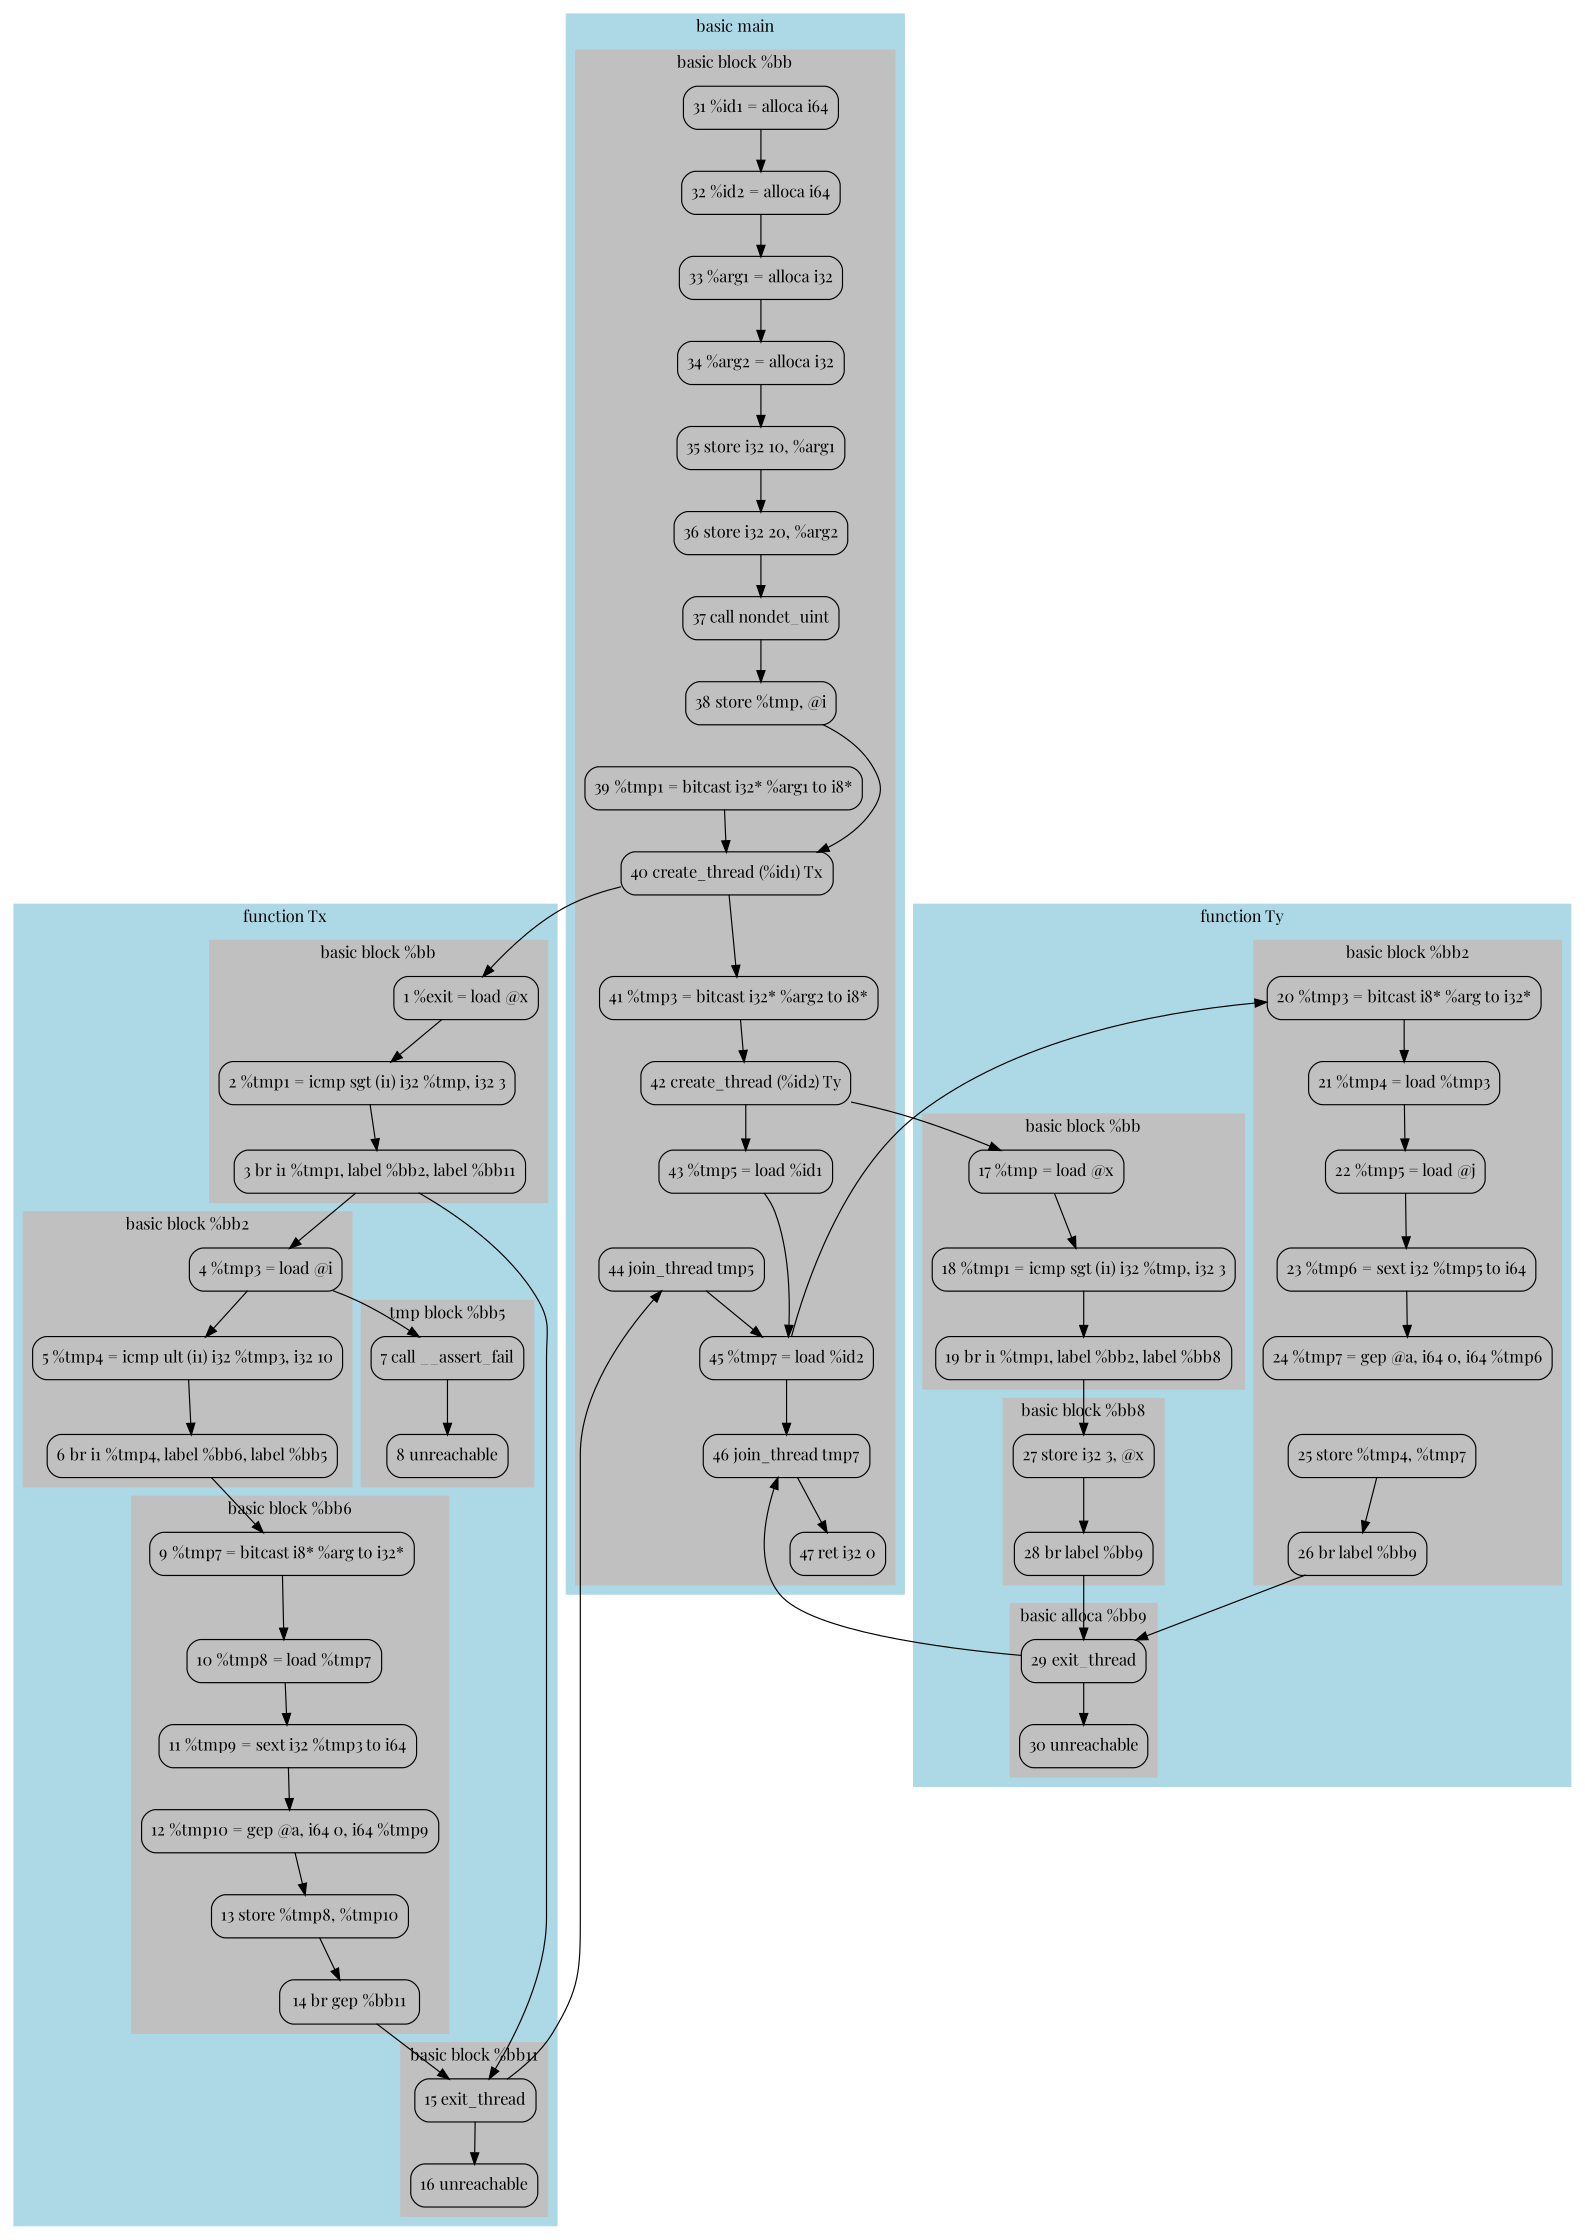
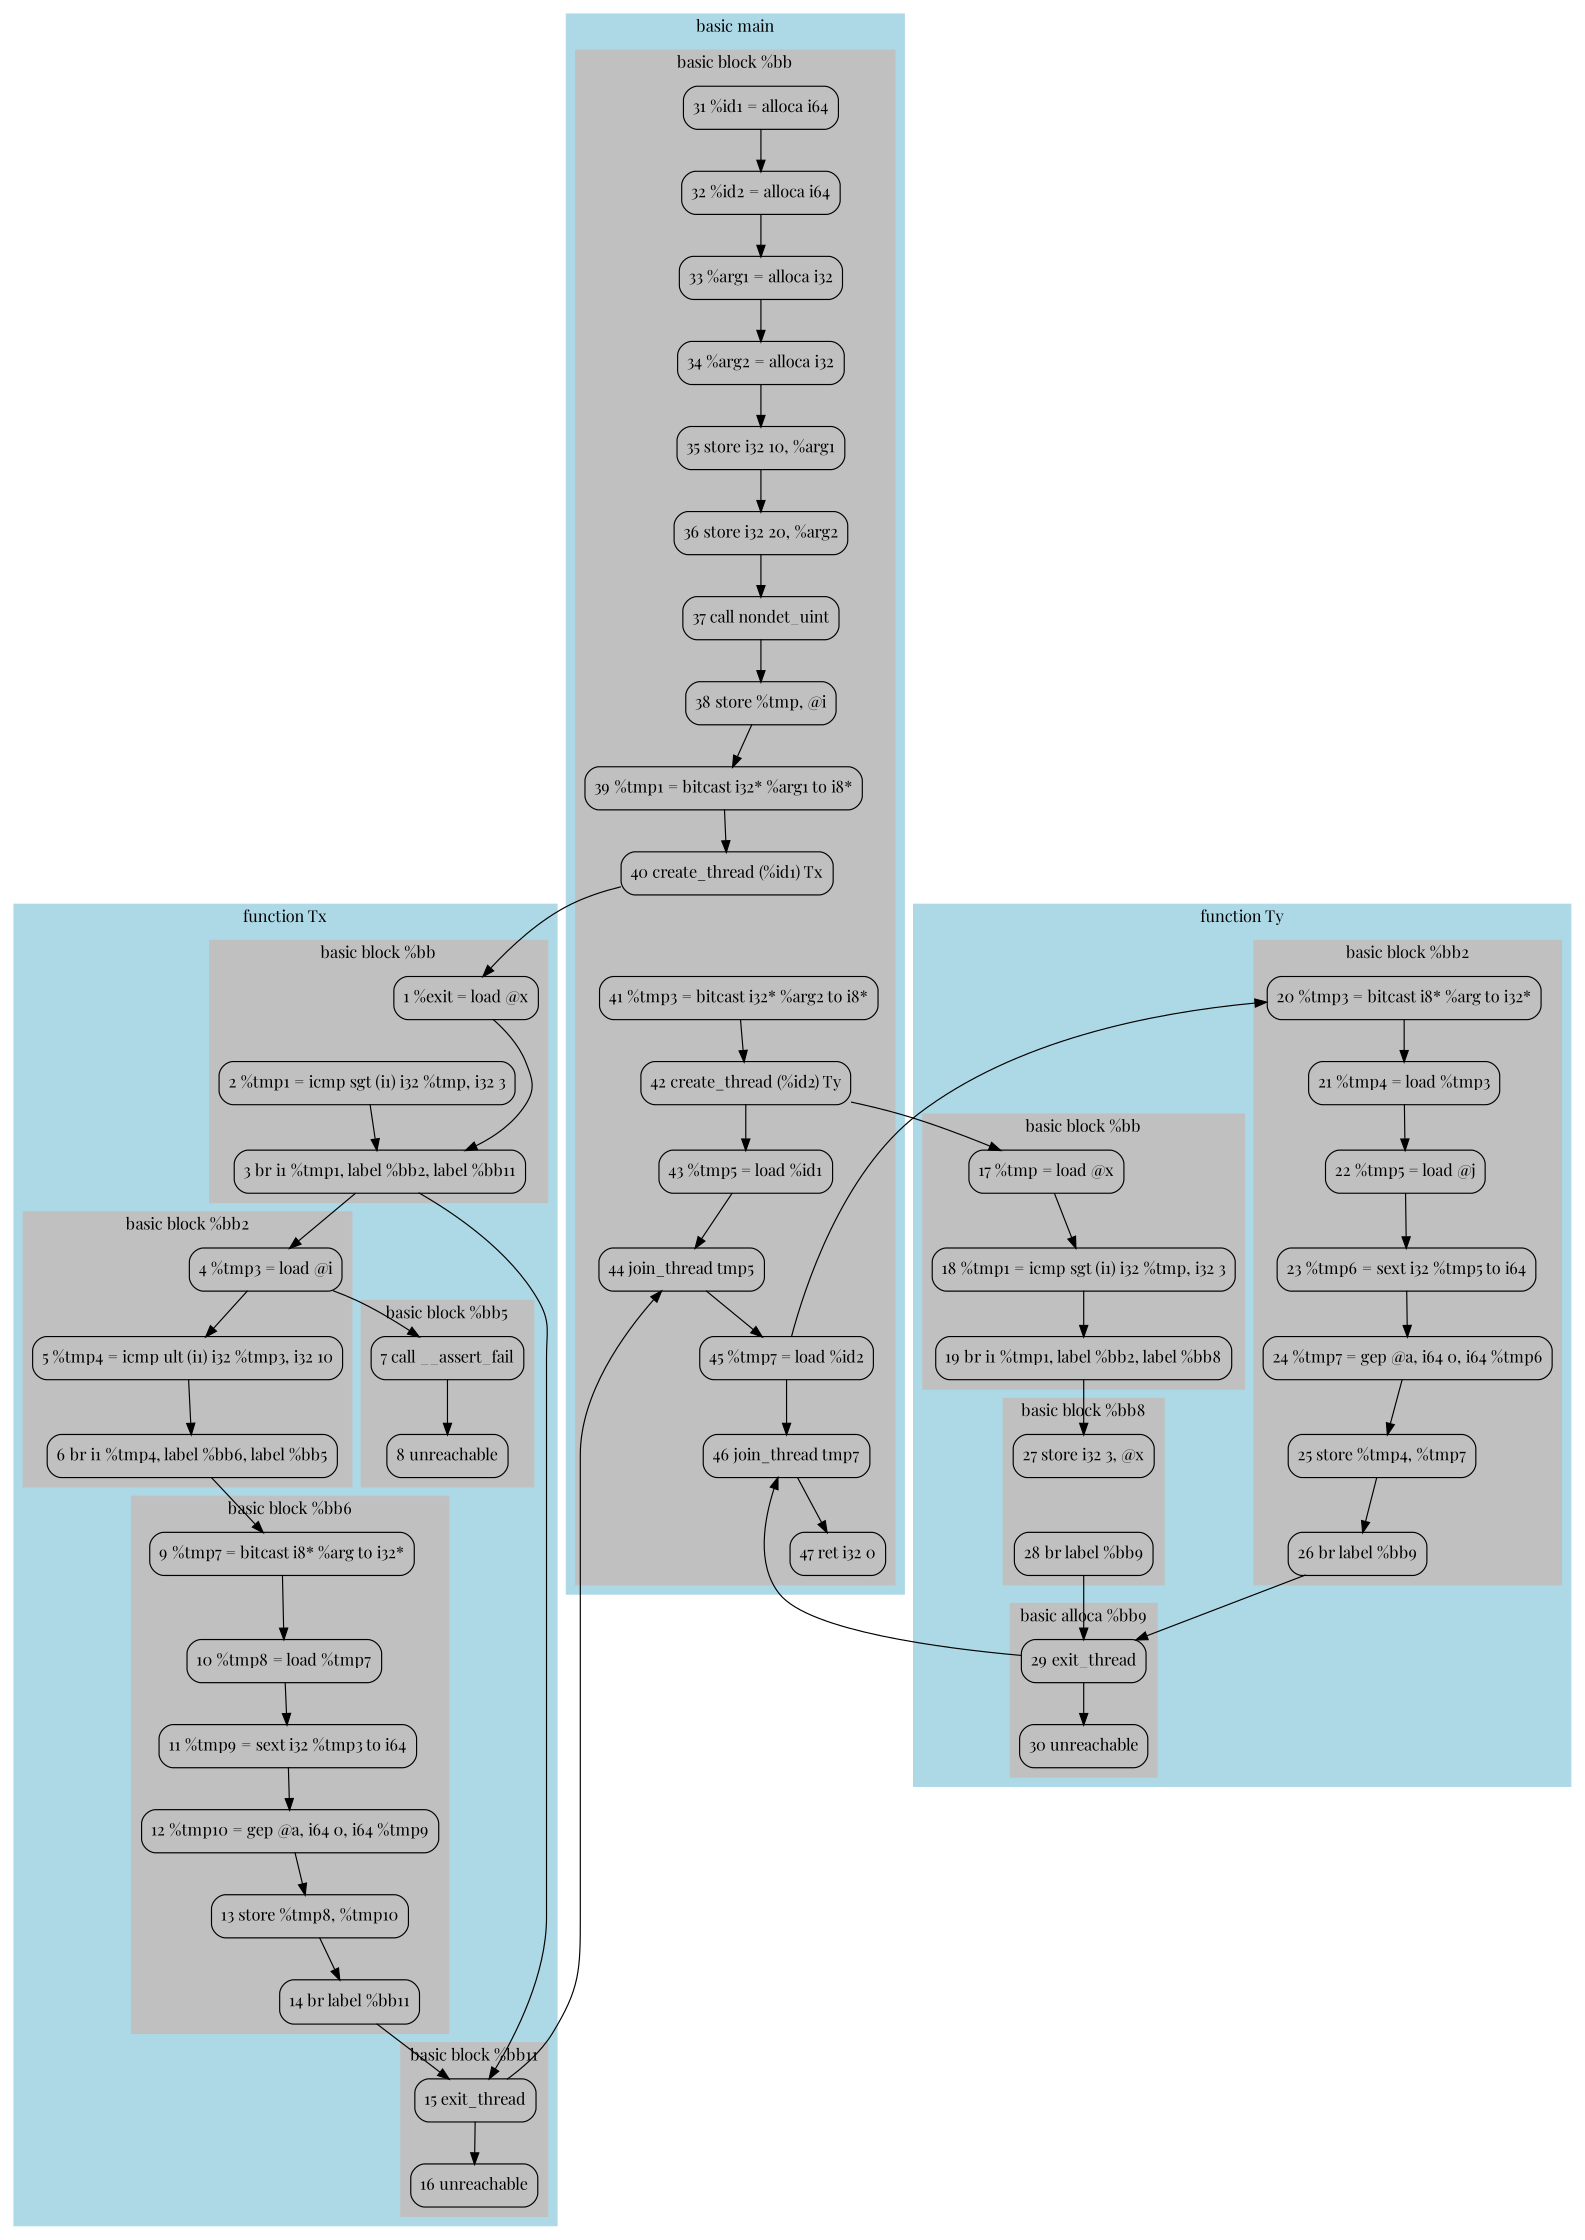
(880, 785) -> (745, 741)
(732, 930) -> none
(421, 1037) -> (532, 1089)
(786, 1257) -> (717, 1216)
(447, 1314) -> (447, 1314)
none -> (1396, 1402)
(1084, 1499) -> none
(350, 2002) -> (350, 2002)
